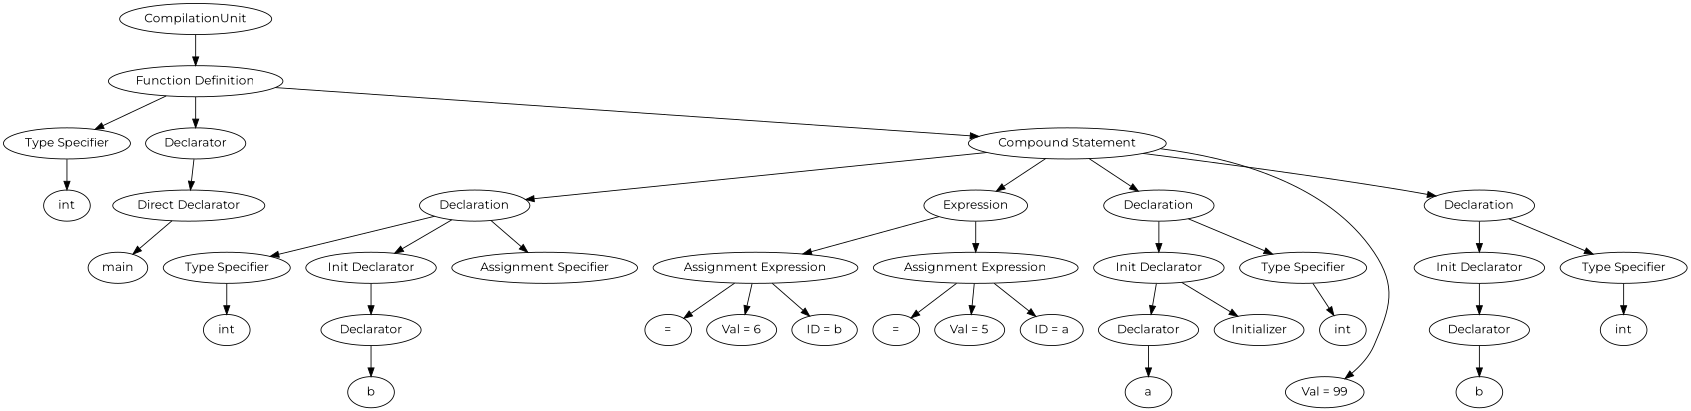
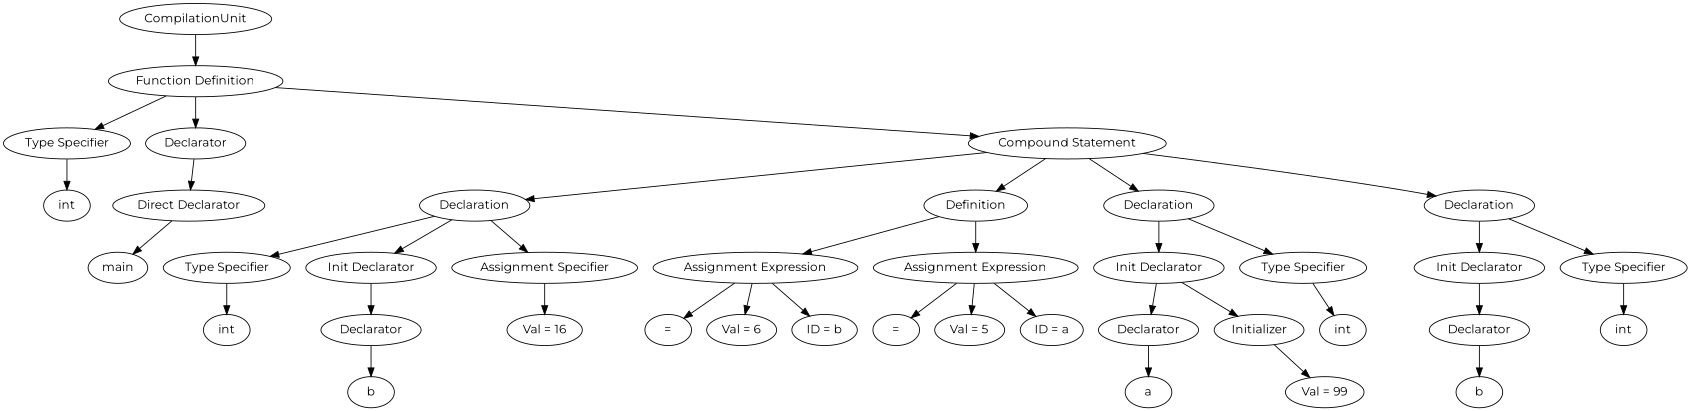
(976, 206) -> (976, 206)
(1336, 213) -> (1289, 358)
none -> (545, 330)
